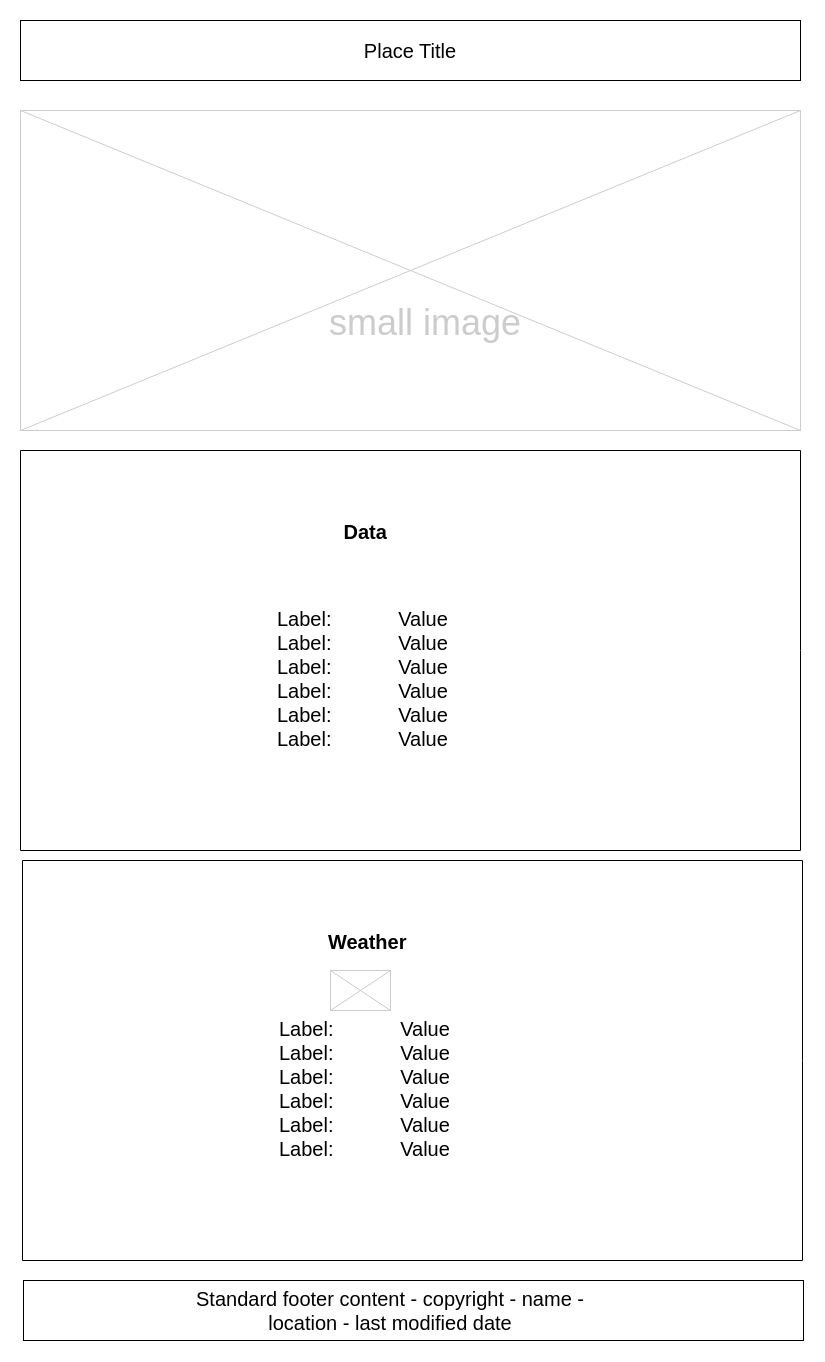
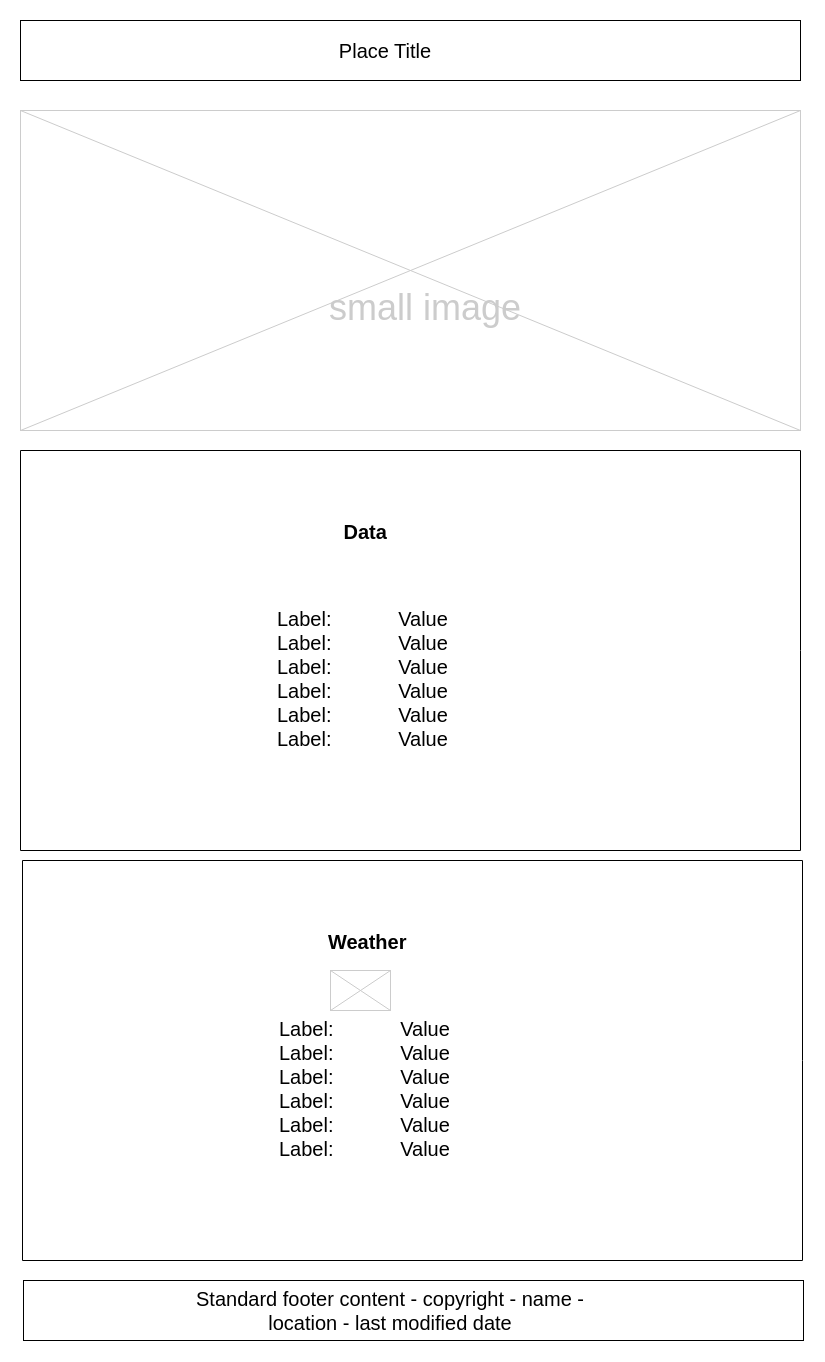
(411, 51) -> (386, 51)
(426, 321) -> (426, 306)
